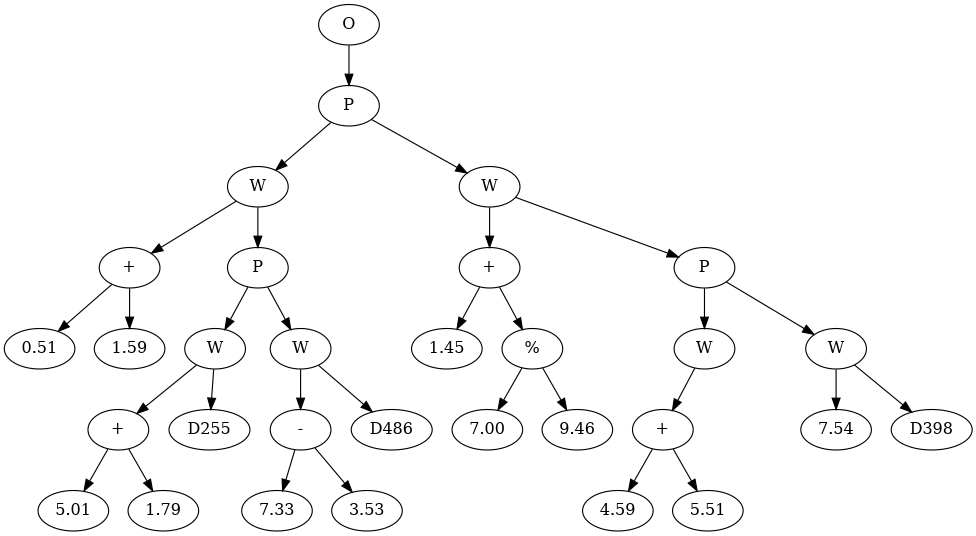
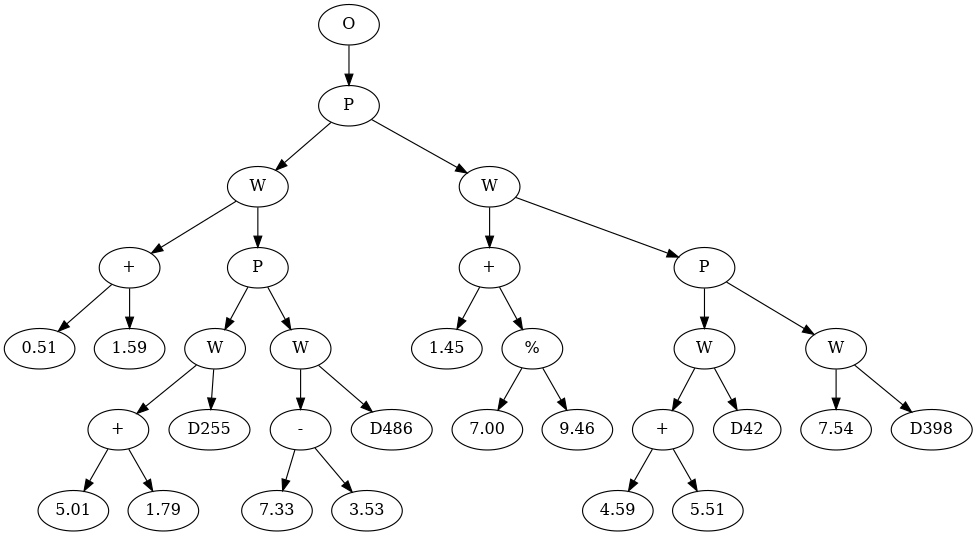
none -> (747, 430)
